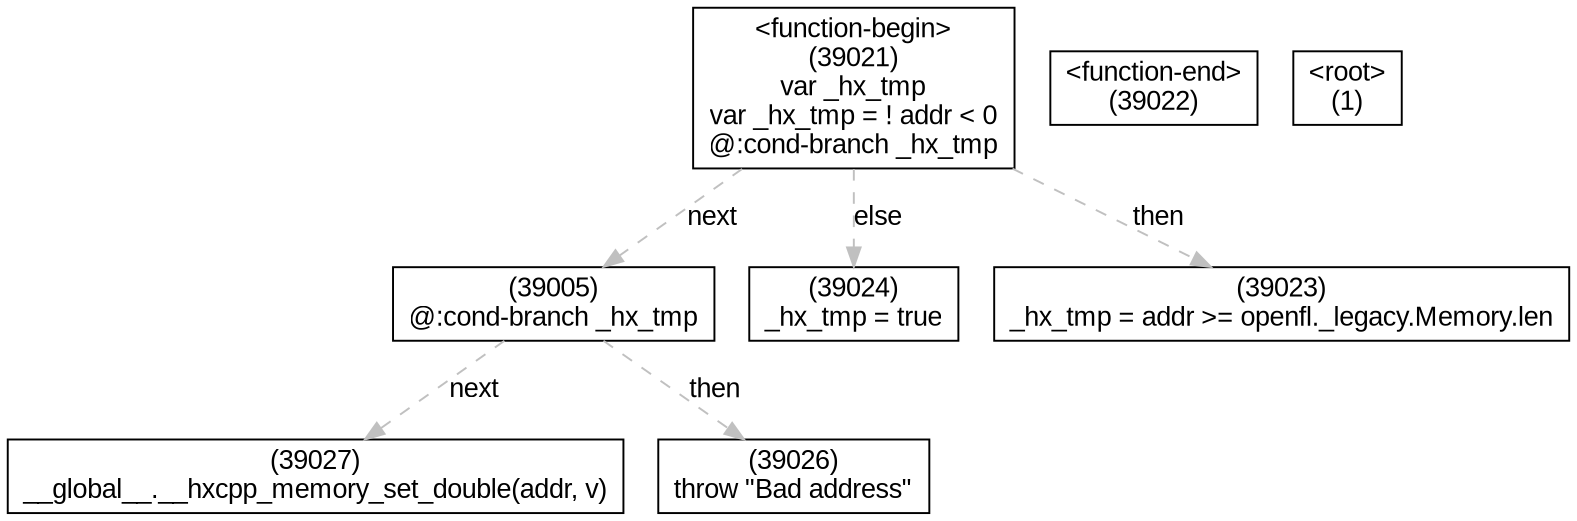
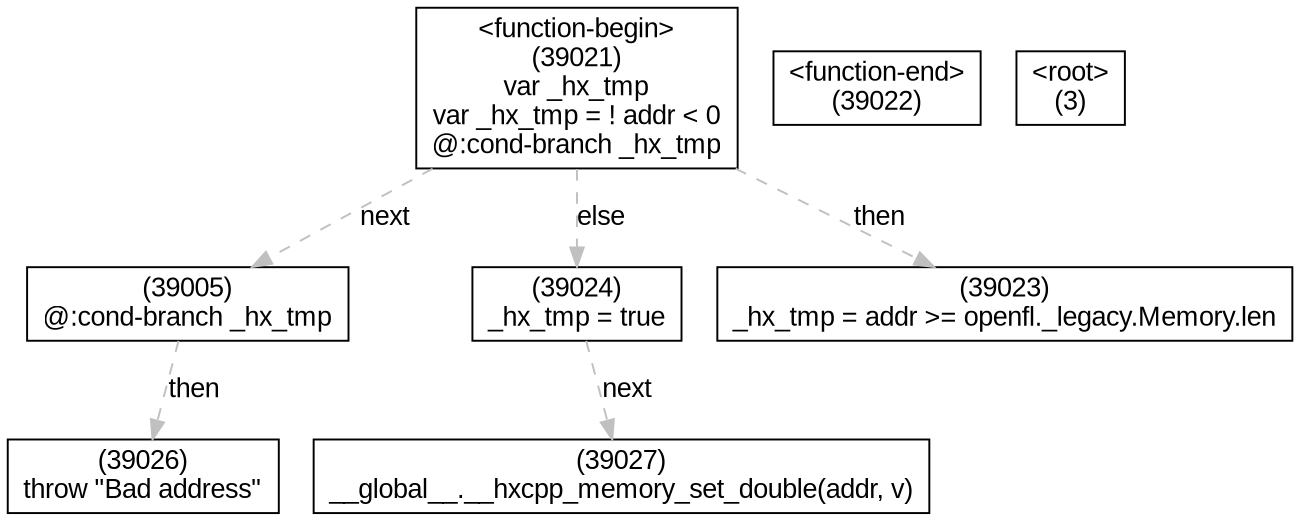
(1348, 88) -> (1071, 88)
(443, 384) -> (597, 381)
